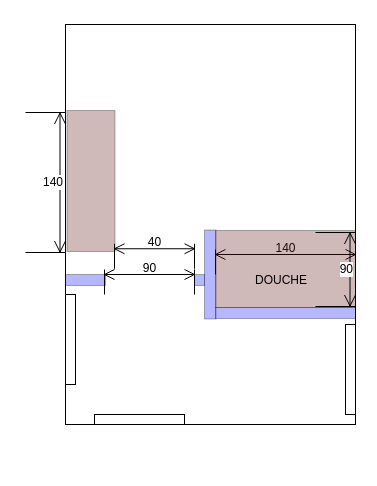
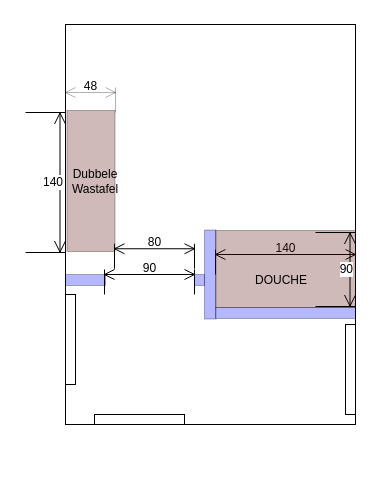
none -> (91, 93)
none -> (96, 181)
(155, 243) -> (155, 243)
